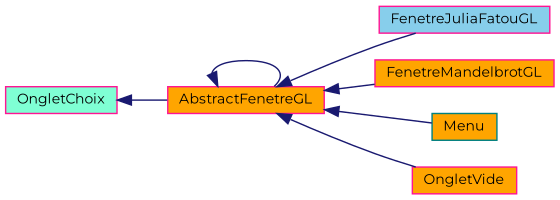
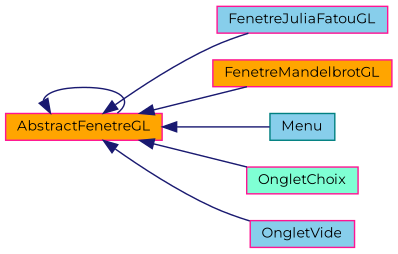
(149, 100) -> (200, 155)
(465, 127) -> (302, 127)
(465, 180) -> (302, 234)
